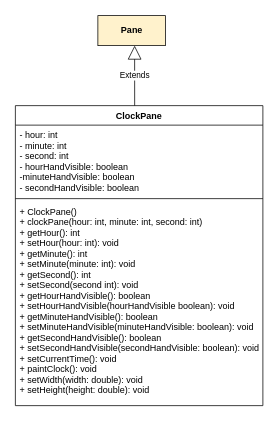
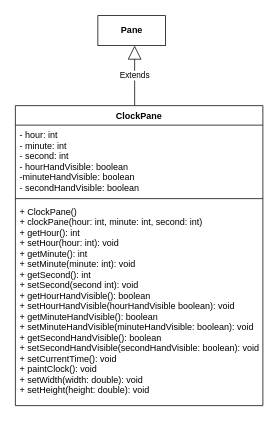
(132, 30) -> (132, 30)
